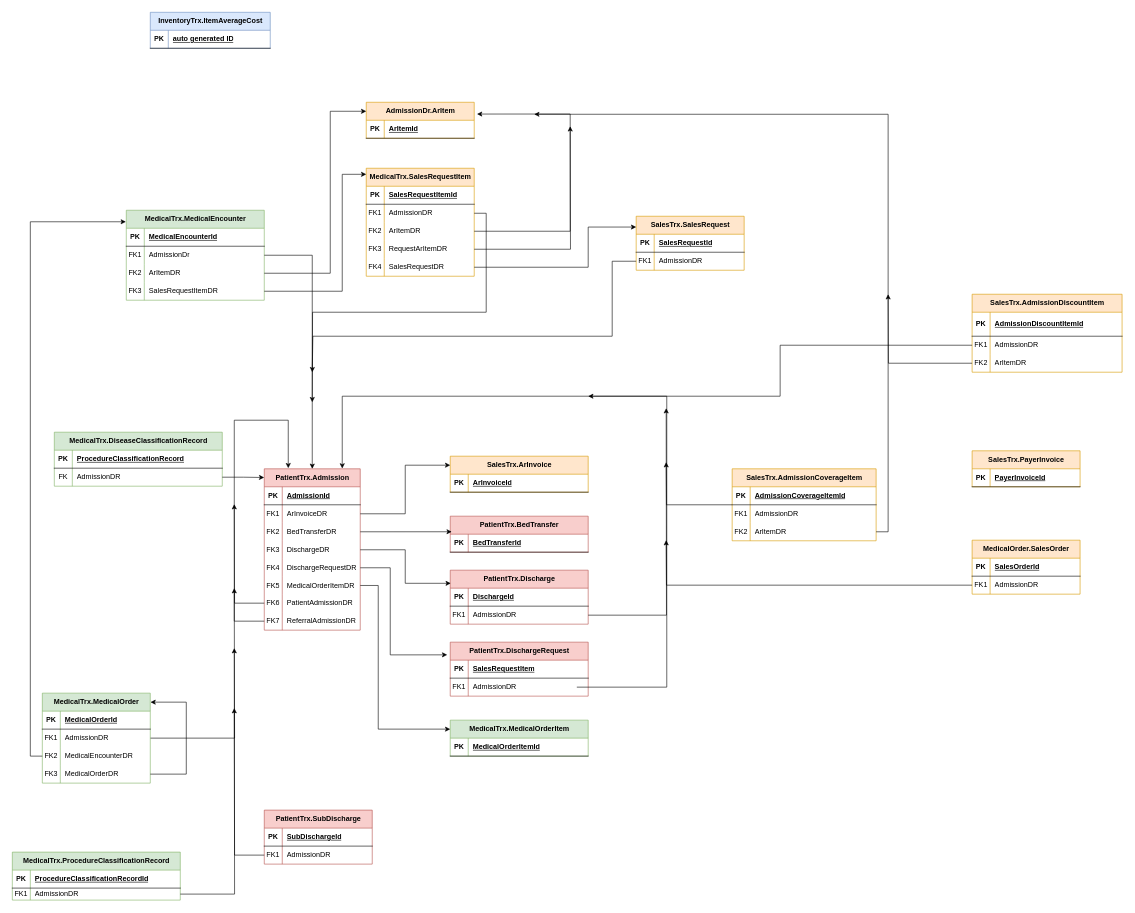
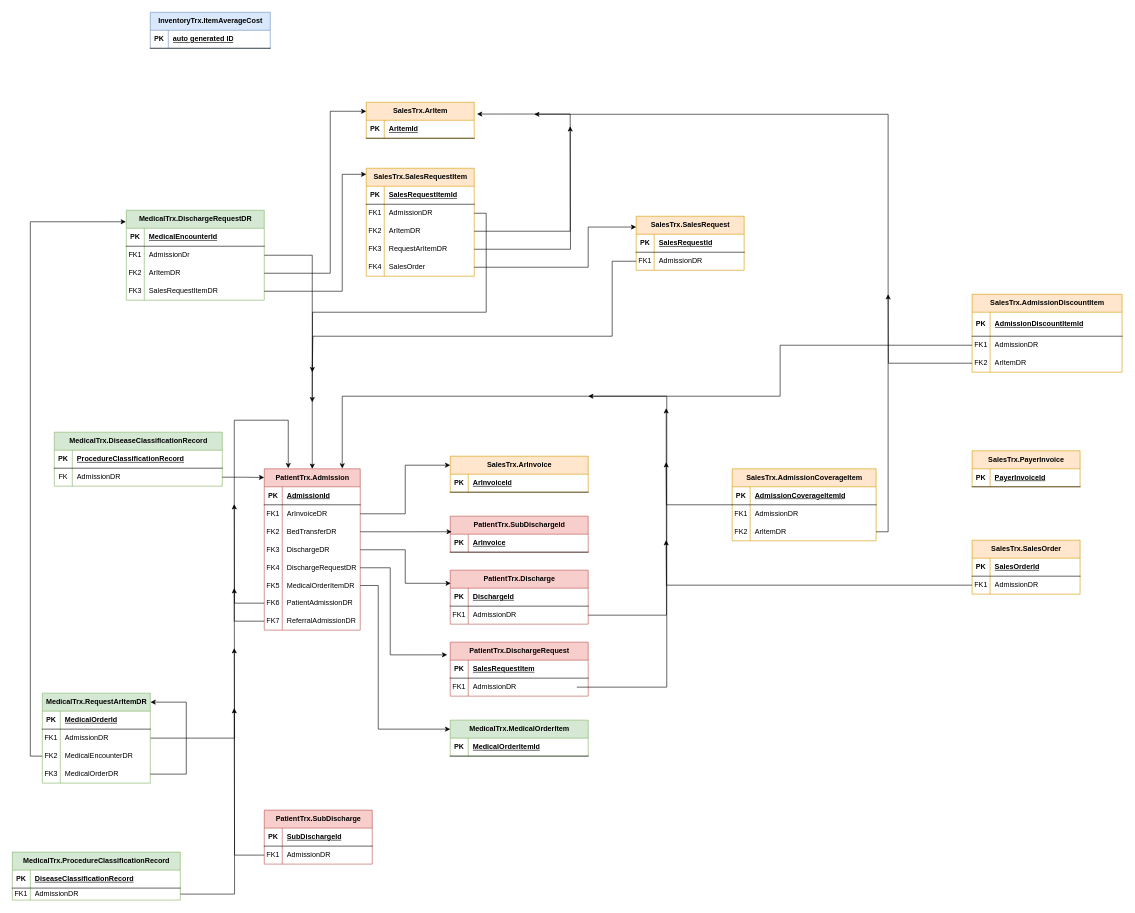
(421, 111) -> (421, 111)
(421, 177) -> (421, 177)
(196, 219) -> (196, 219)
(416, 267) -> (408, 267)
(520, 525) -> (520, 525)
(499, 543) -> (490, 543)
(1027, 549) -> (1027, 549)
(97, 702) -> (97, 702)
(94, 879) -> (85, 879)
